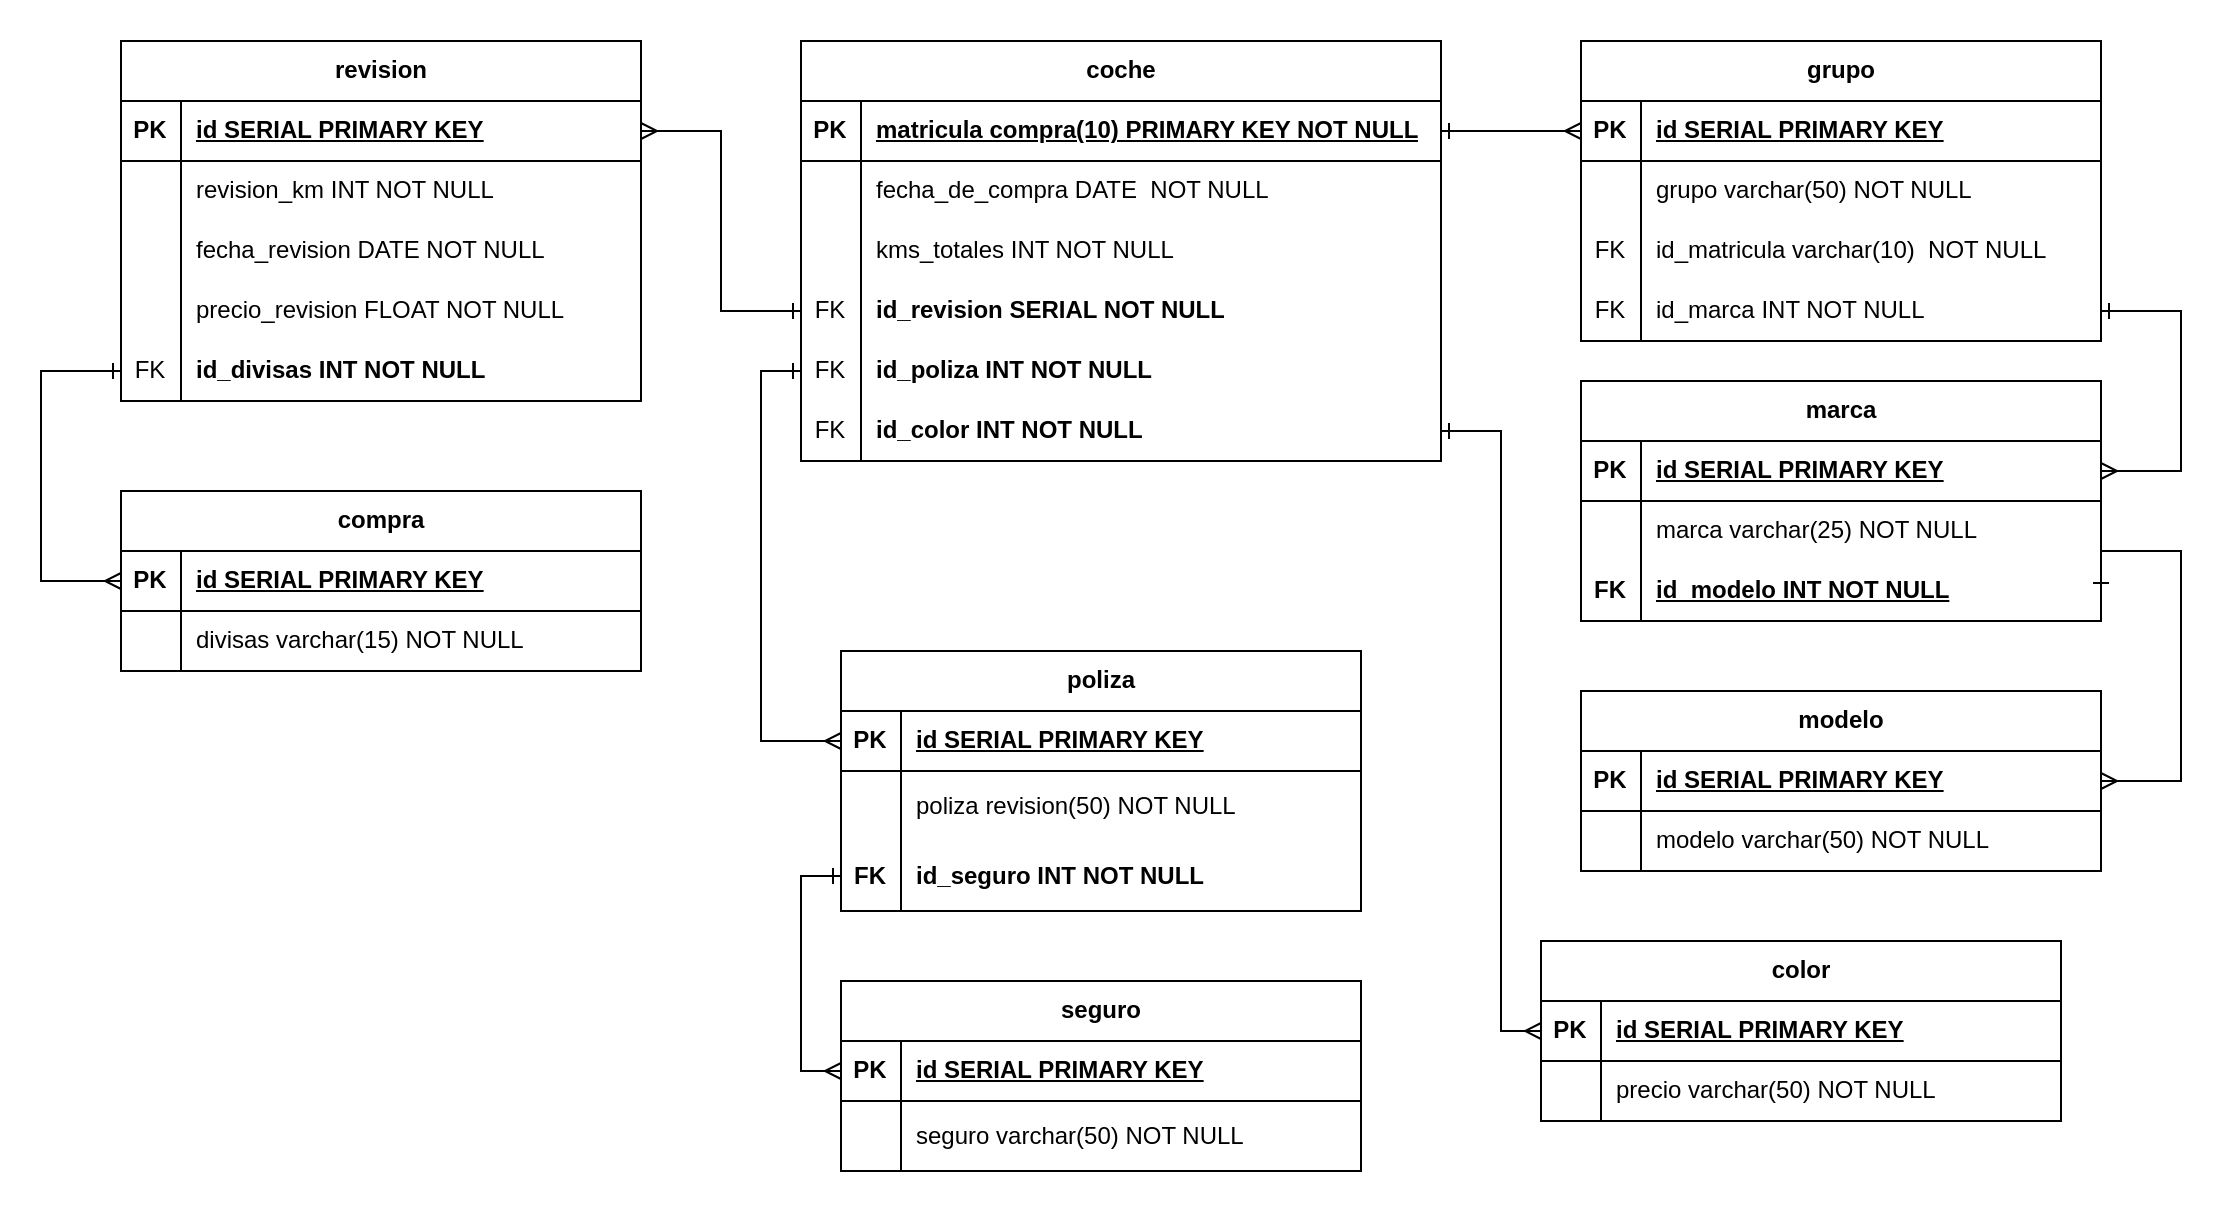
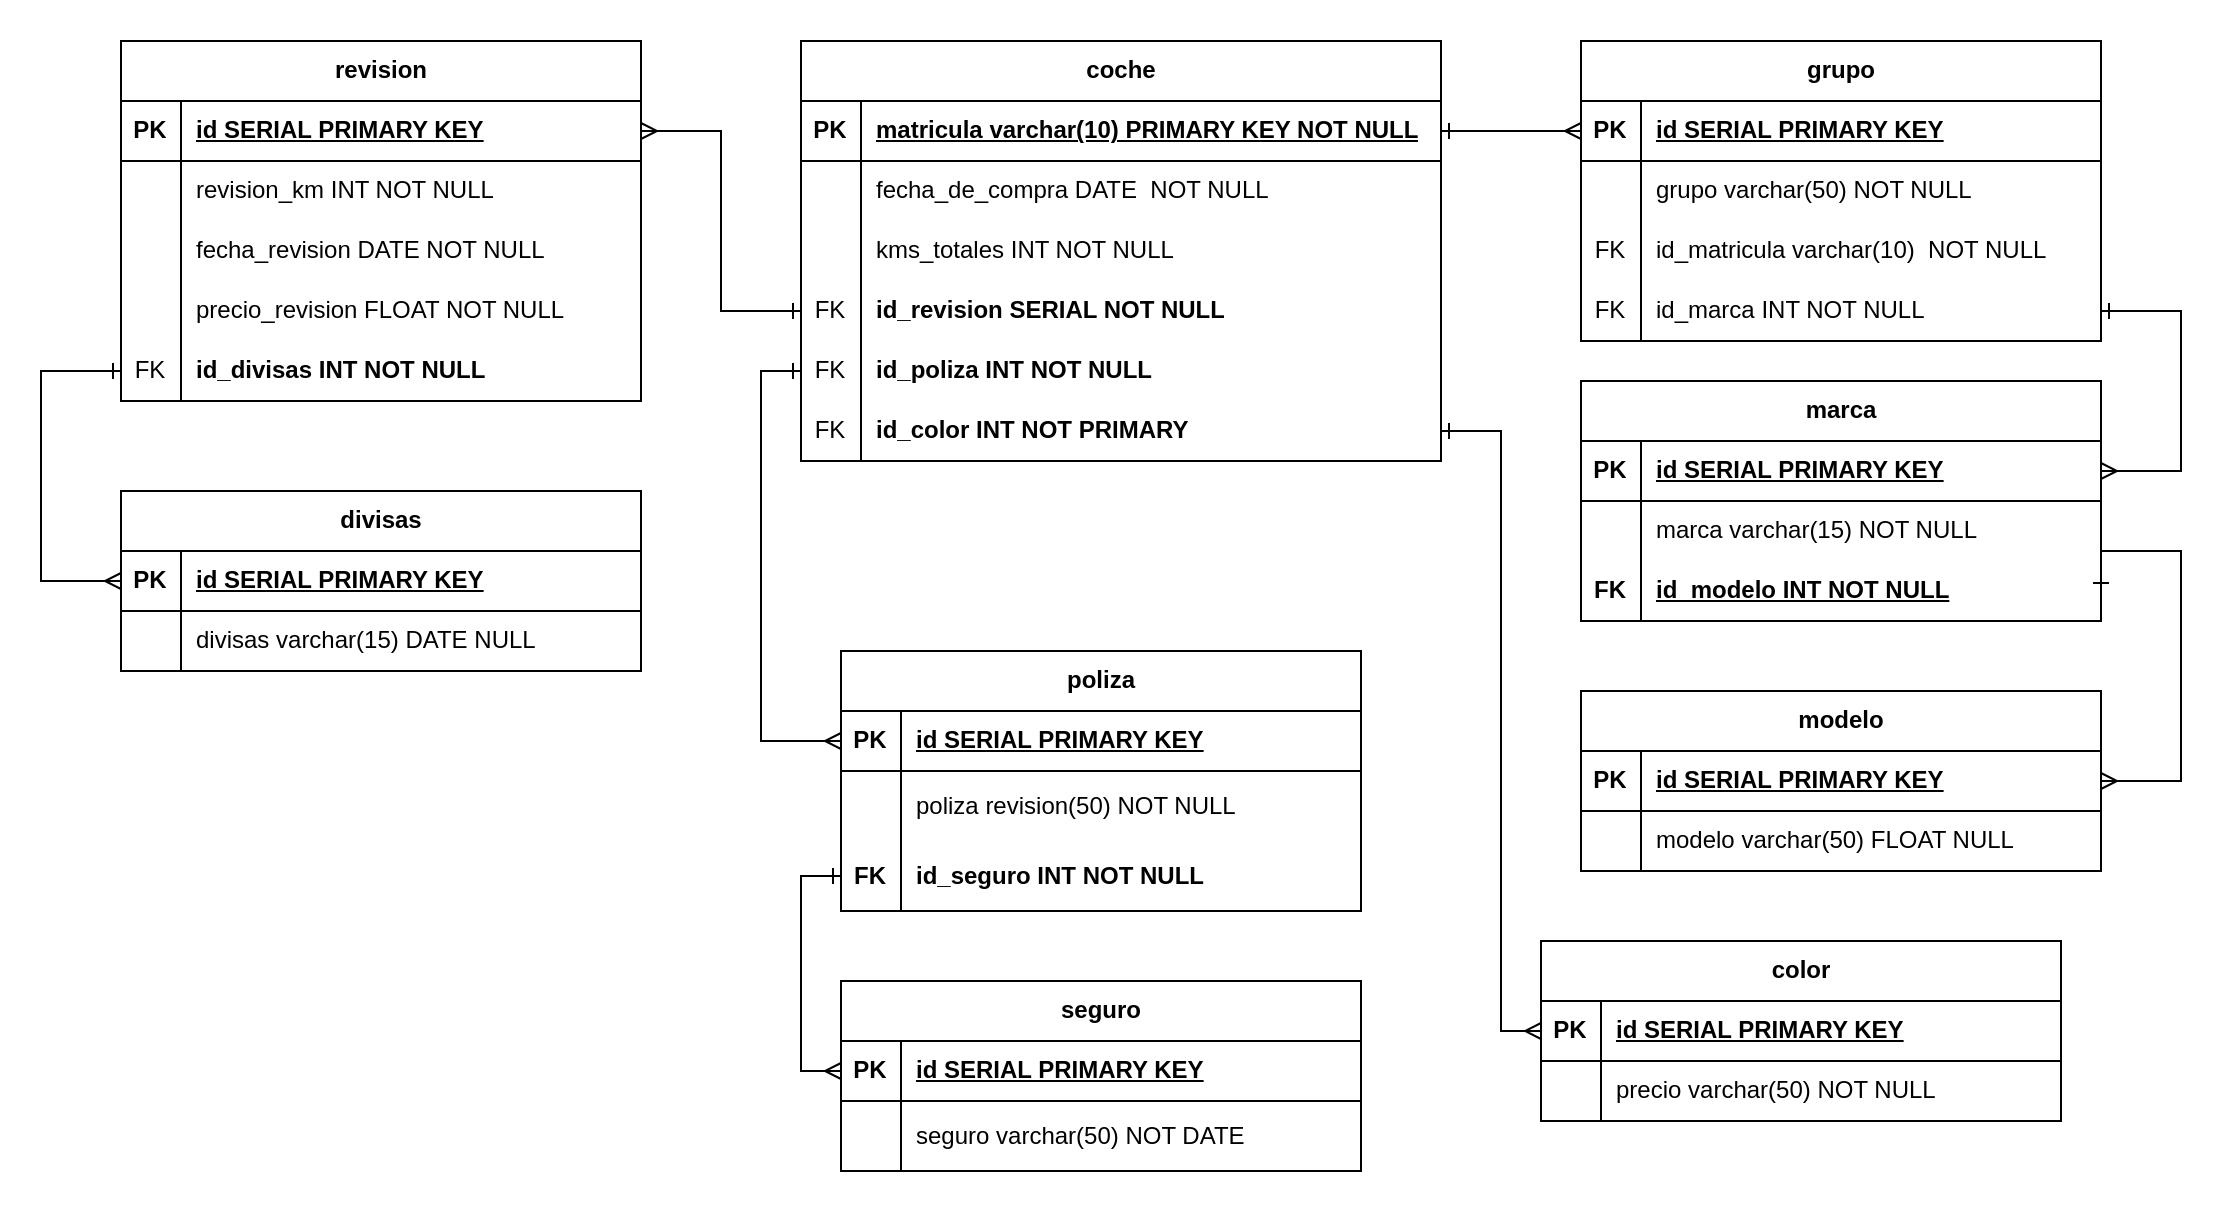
(1134, 131) -> (1141, 131)
(1003, 431) -> (1023, 431)
(382, 521) -> (382, 521)
(1822, 531) -> (1822, 531)
(370, 641) -> (376, 641)
(1826, 841) -> (1839, 841)
(1089, 1137) -> (1089, 1137)
